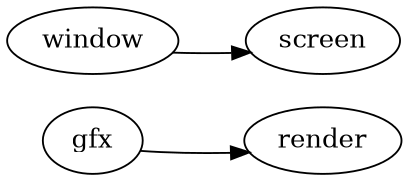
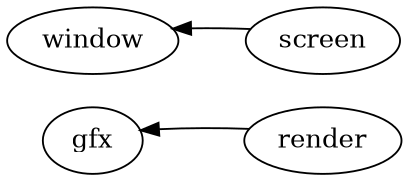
(202, 53) -> (221, 28)
(185, 153) -> (204, 128)
